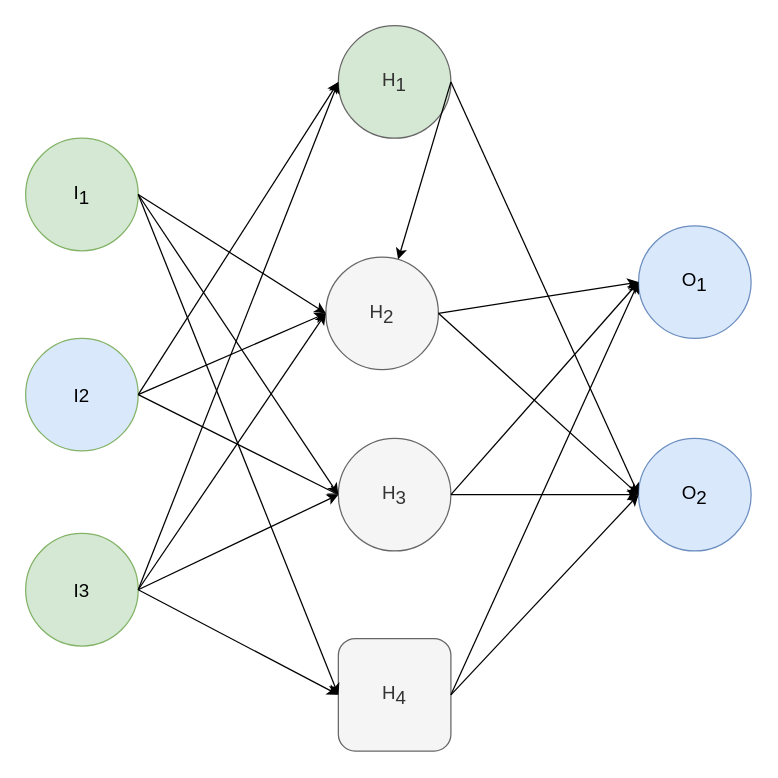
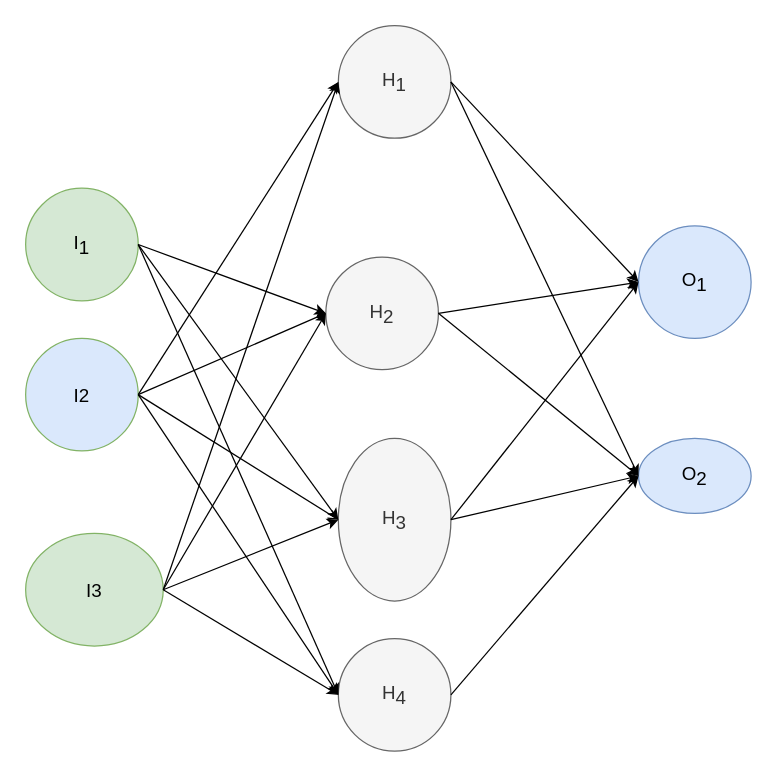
(394, 82) -> (394, 82)
(425, 168) -> (544, 181)
(82, 194) -> (82, 244)
(316, 317) -> (315, 318)
(588, 391) -> none
(394, 494) -> (394, 519)
(694, 494) -> (694, 476)
none -> (235, 540)
(82, 589) -> (94, 589)
(394, 694) -> (394, 694)
